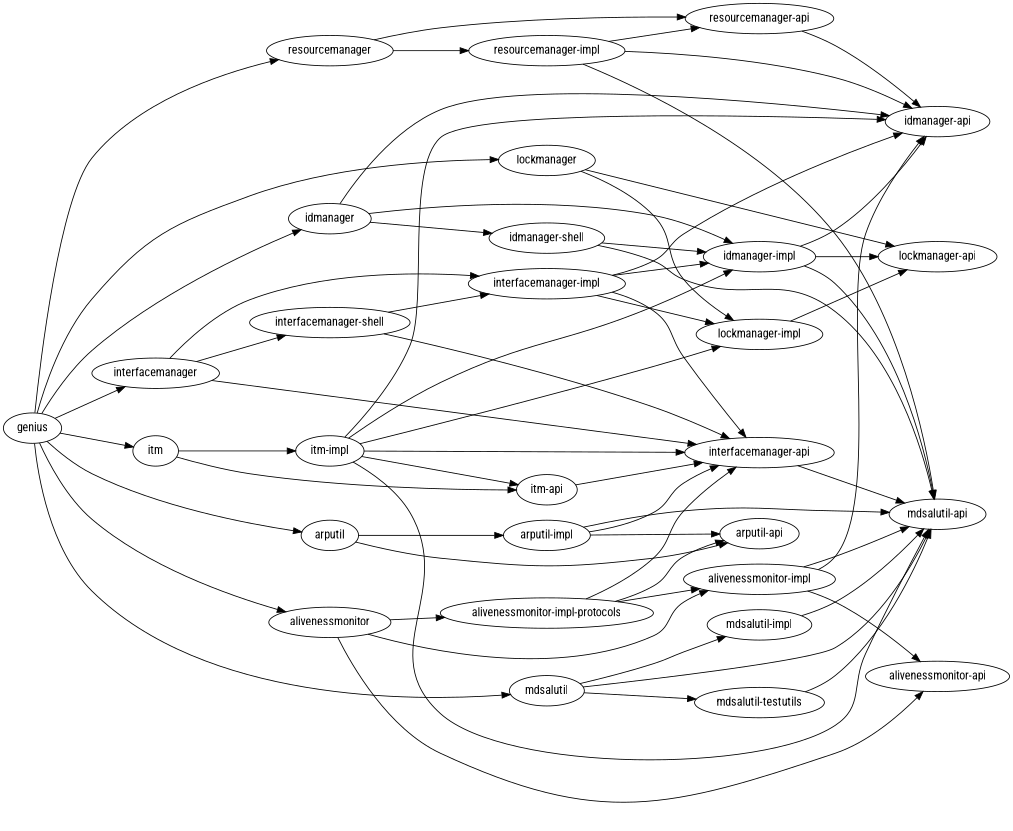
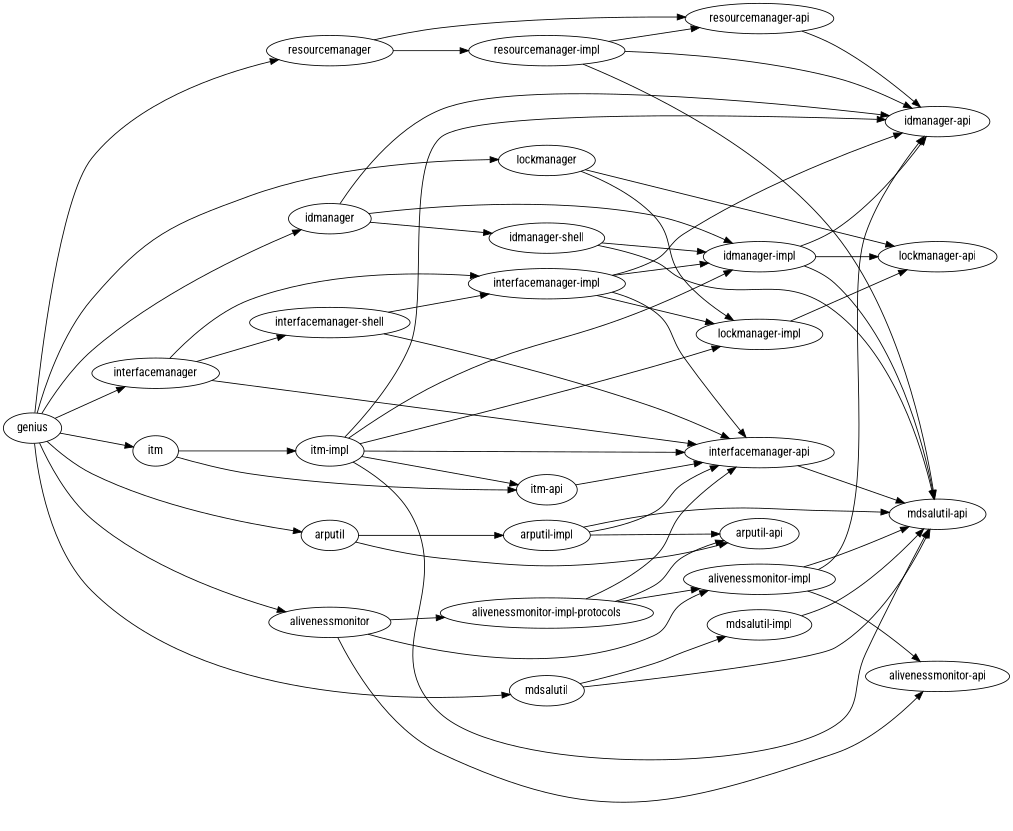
(759, 703) -> none
